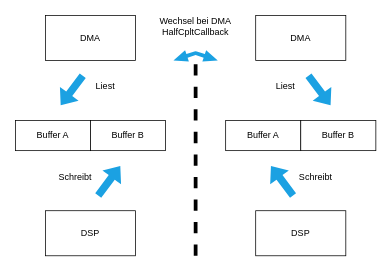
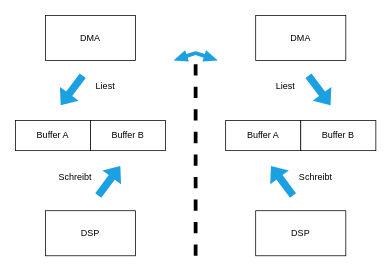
(195, 27) -> none
